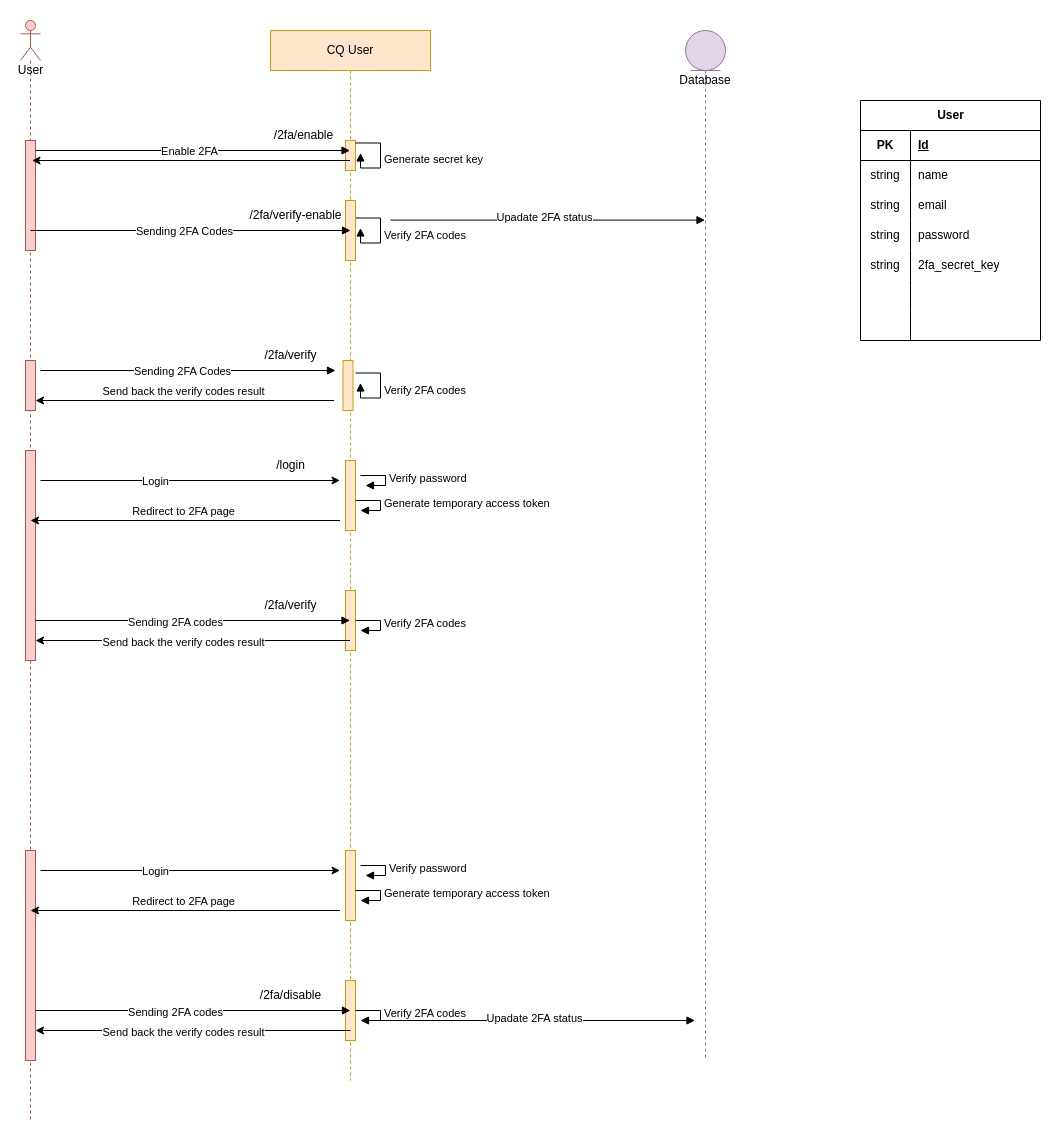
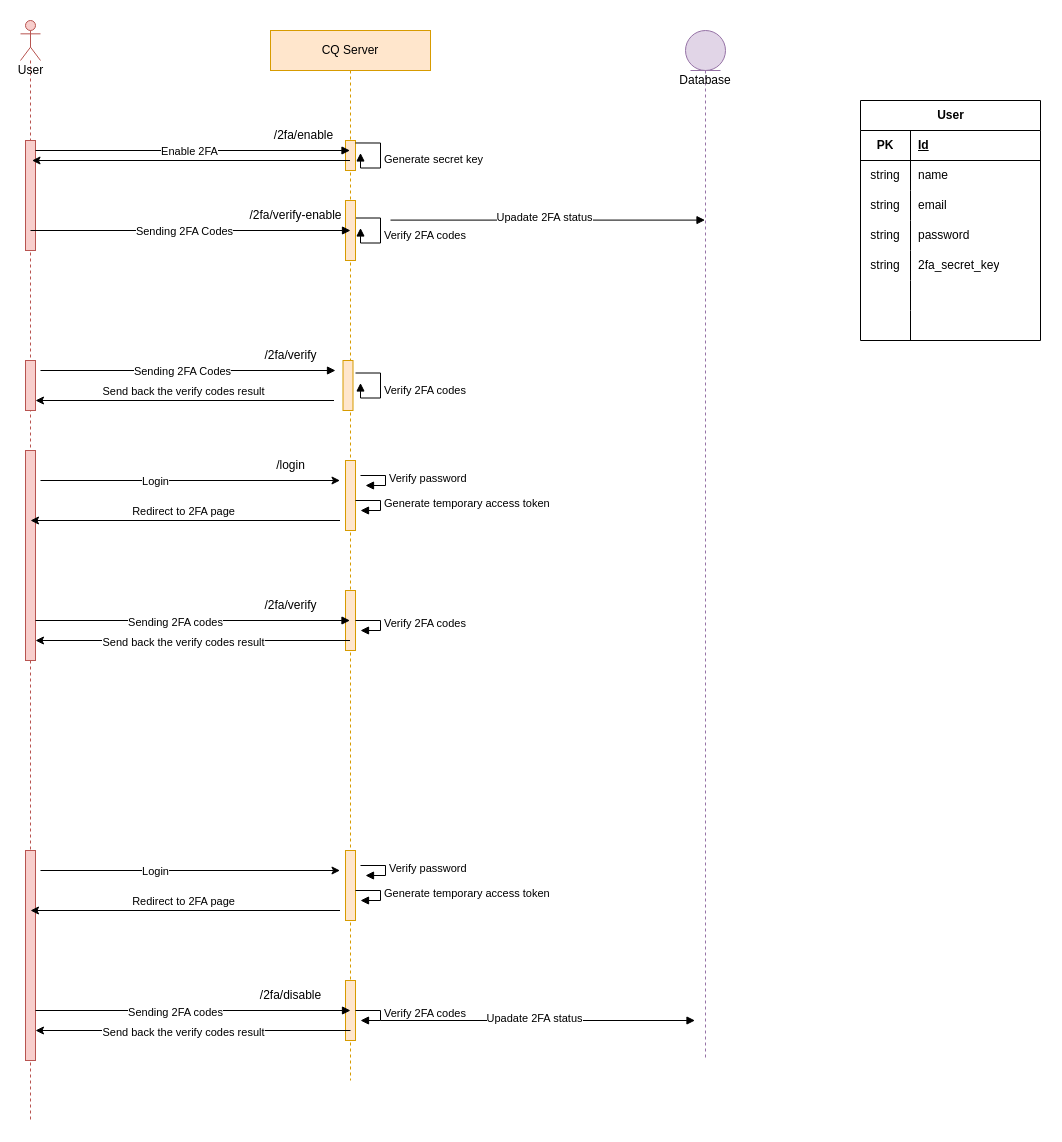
(351, 51) -> (351, 51)
